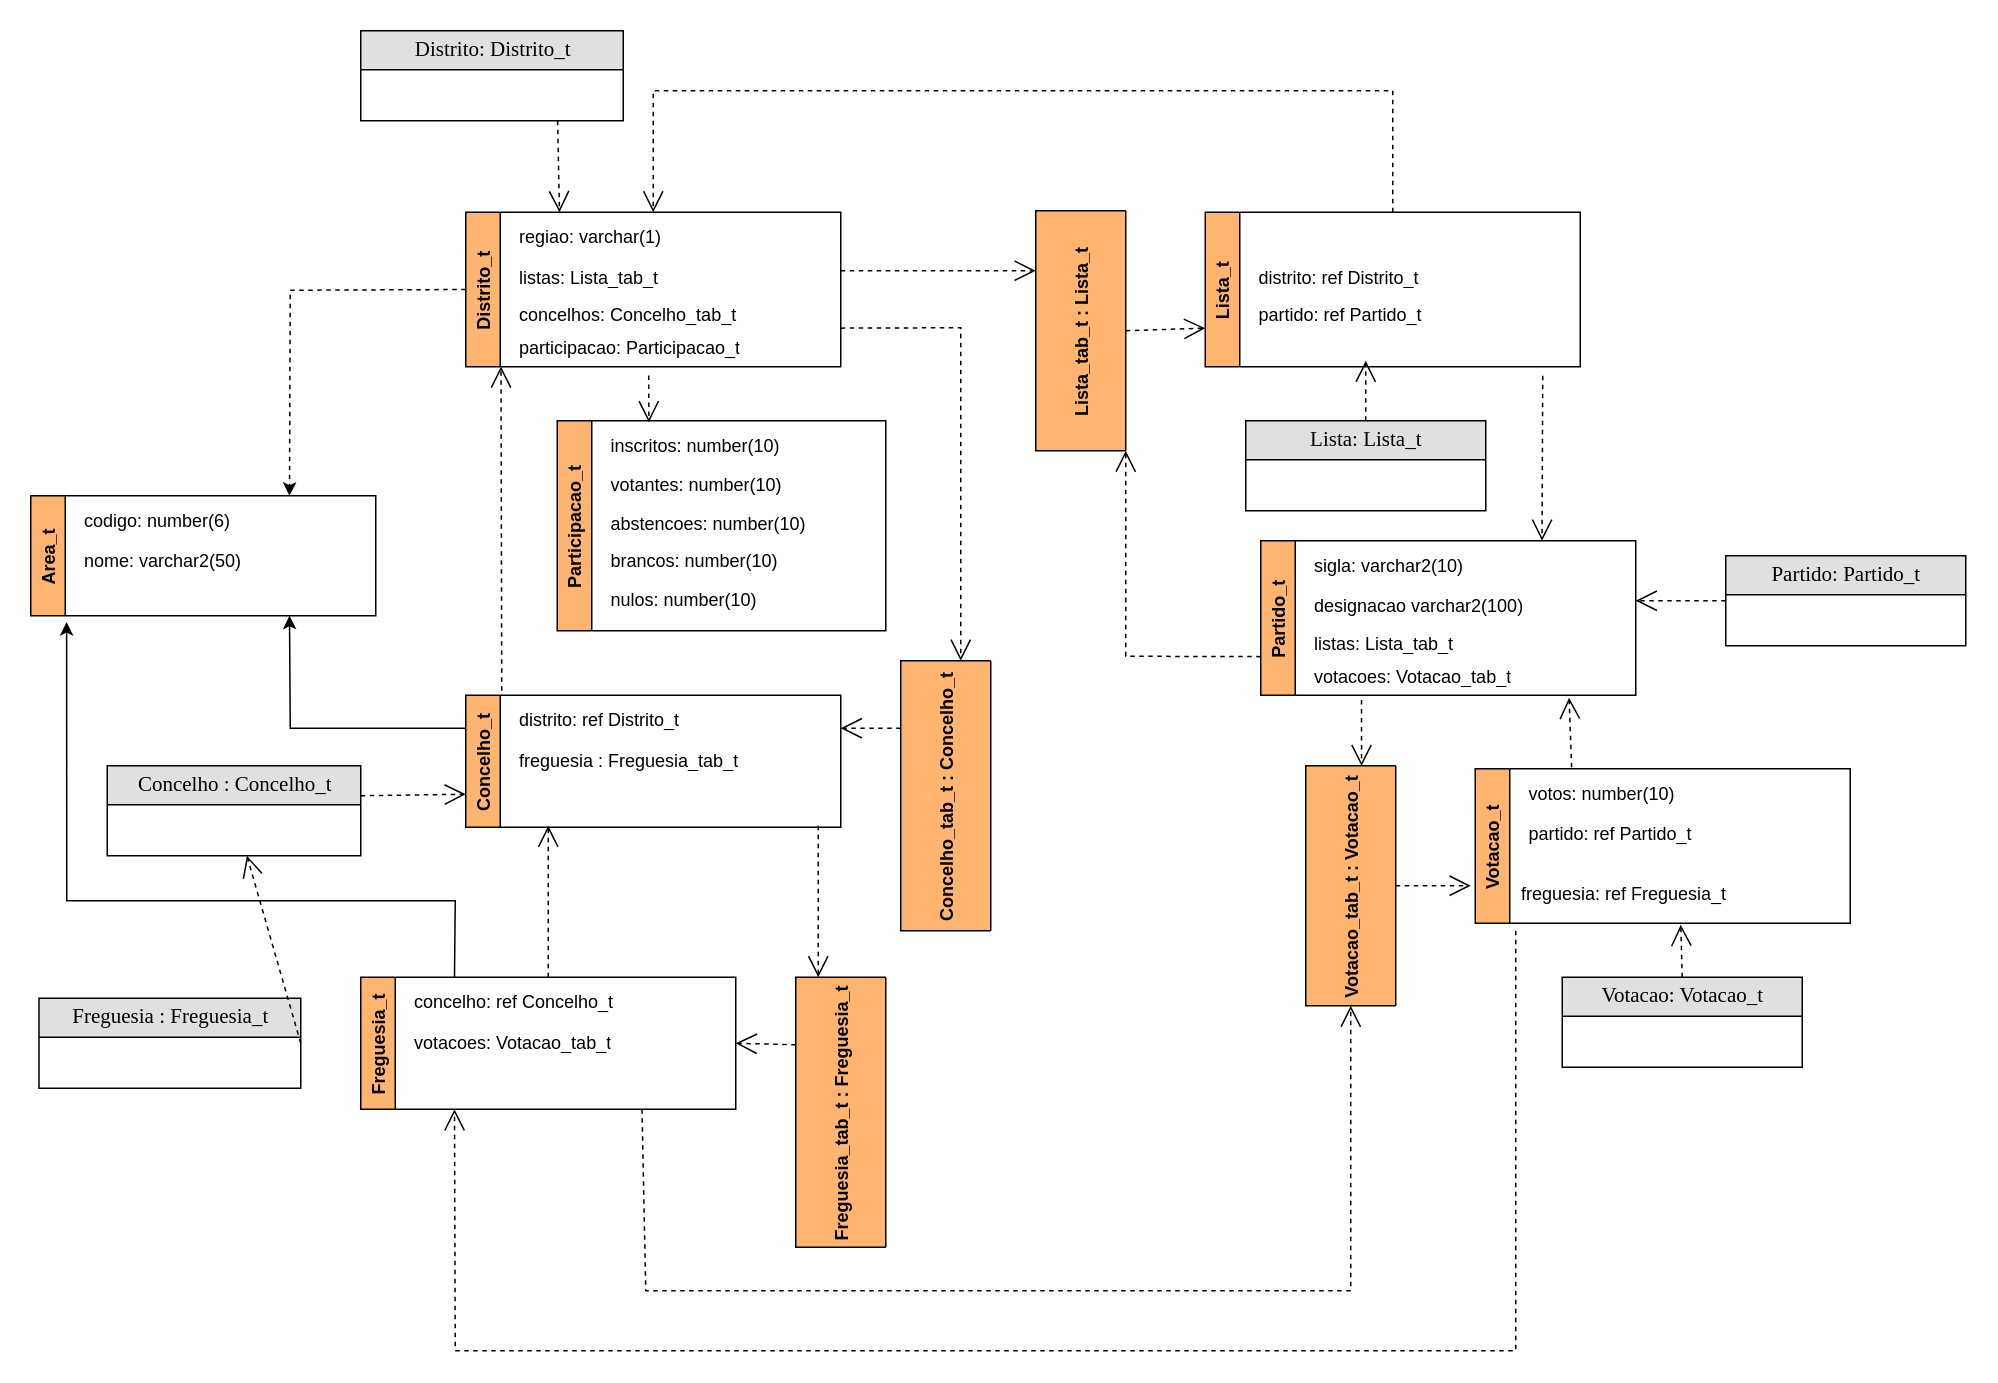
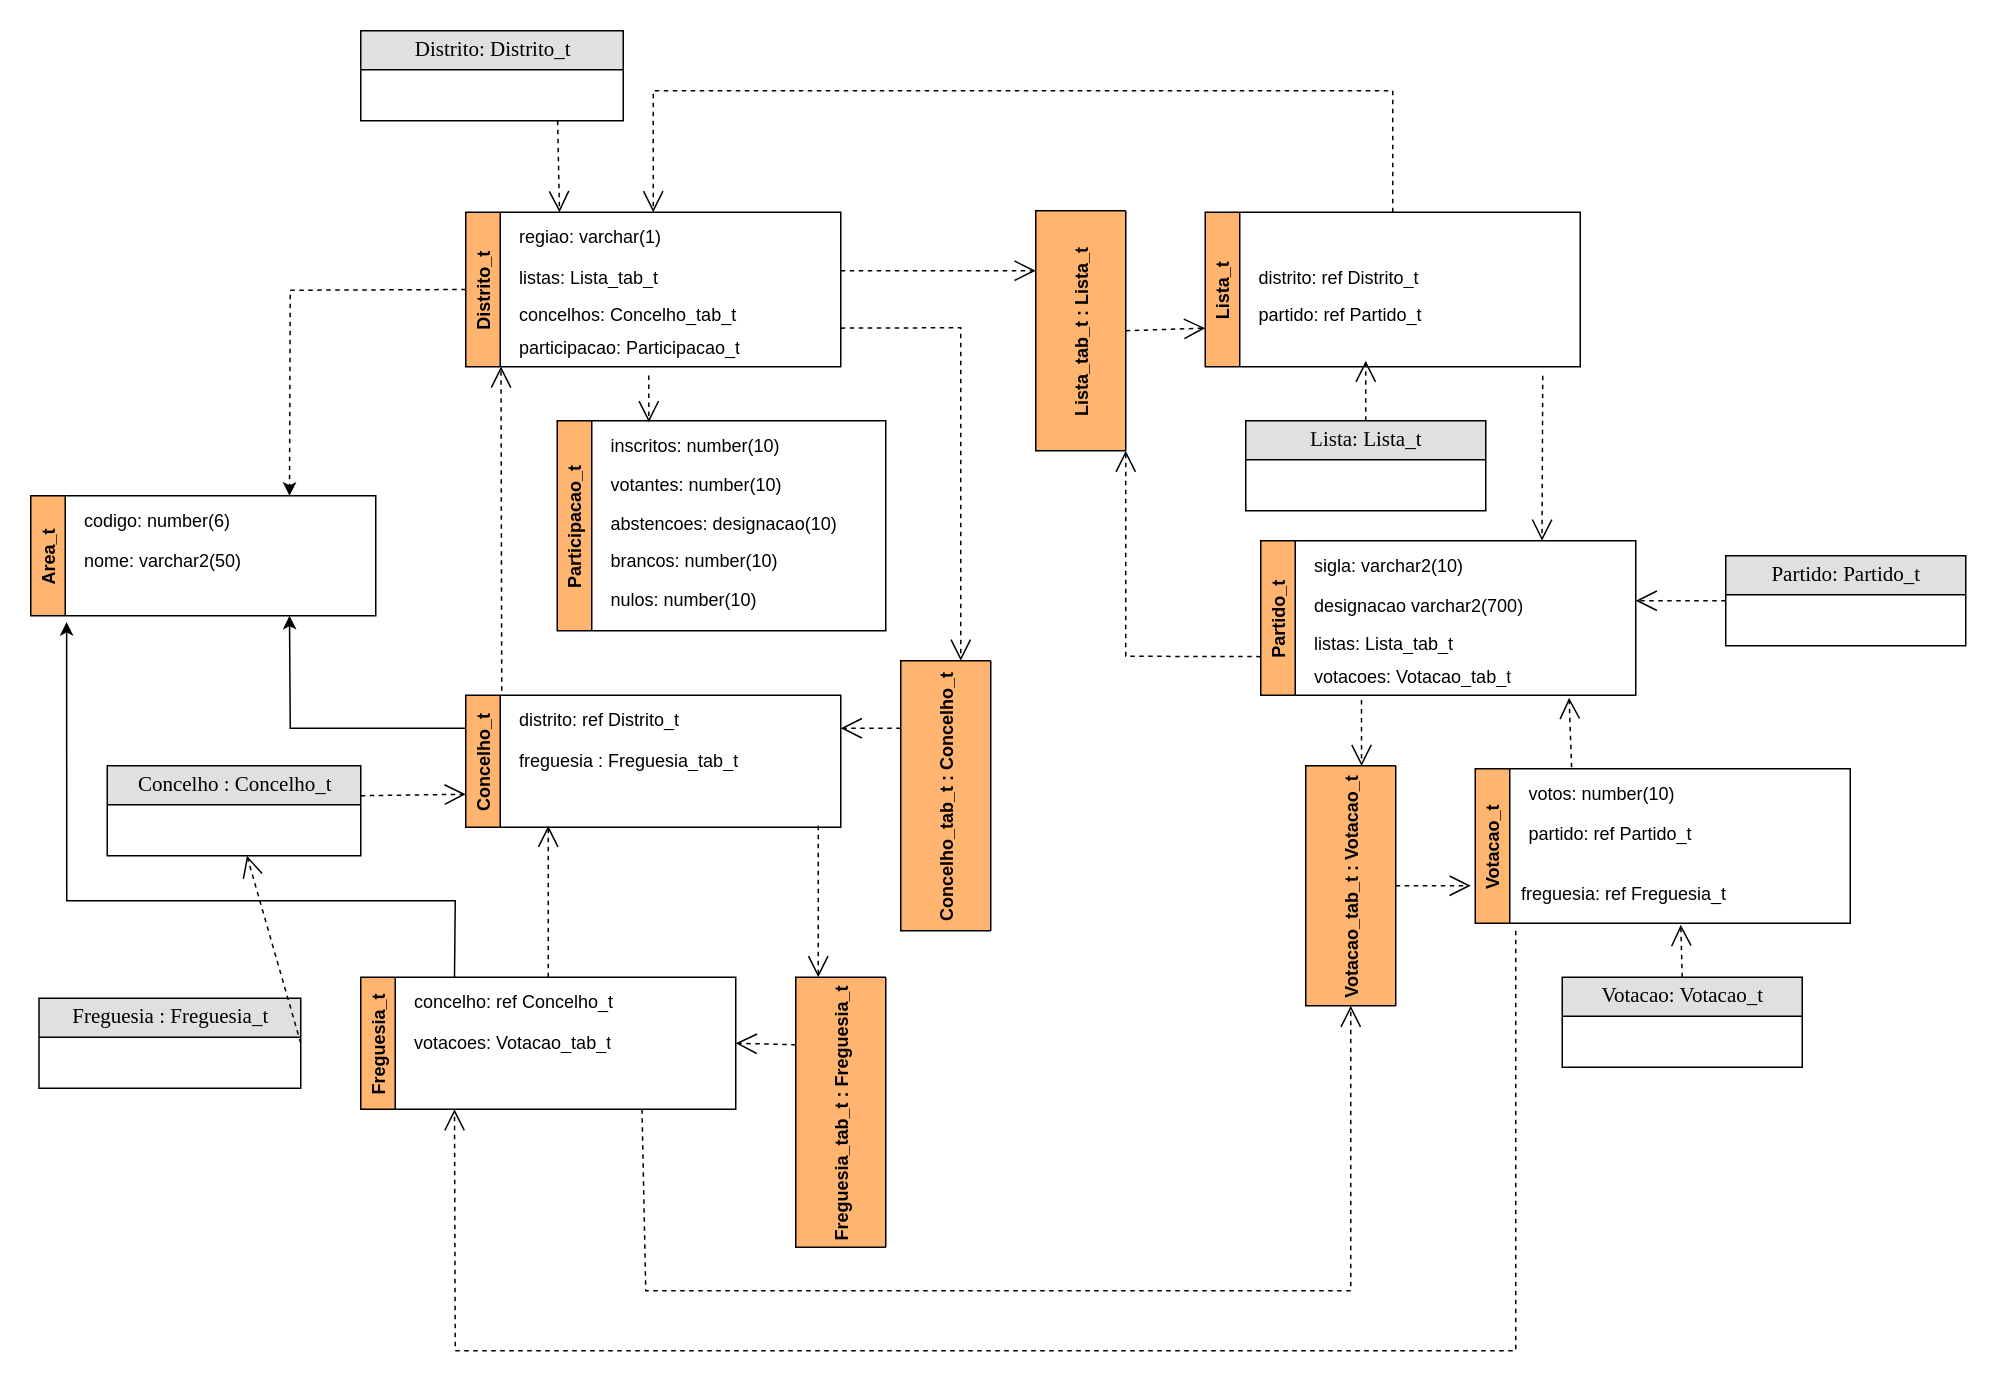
(717, 525) -> (735, 525)
(1431, 607) -> (1431, 607)
